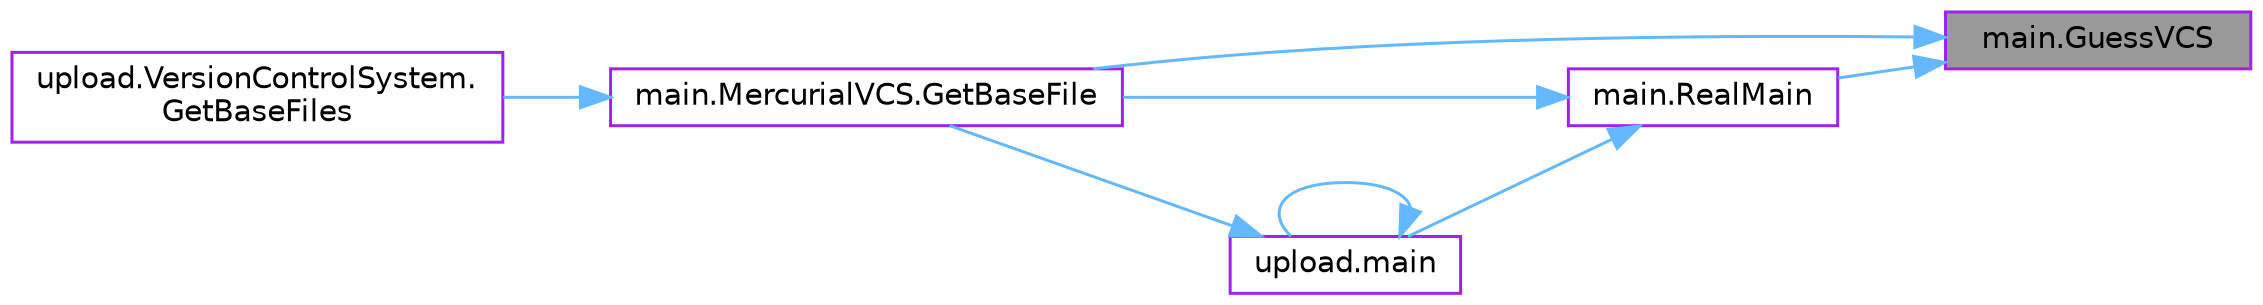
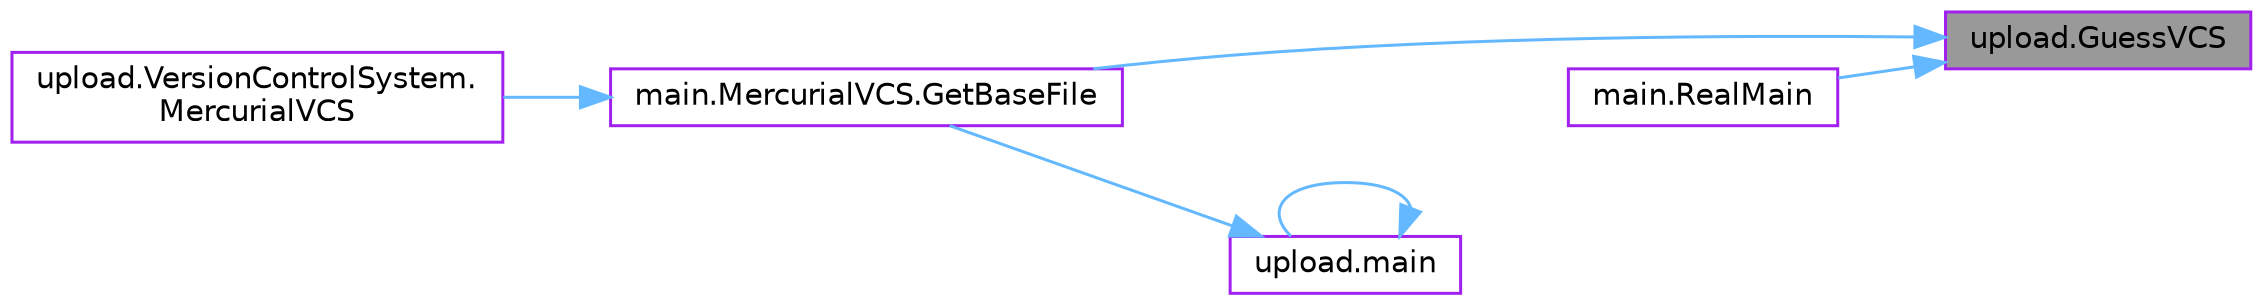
(2098, 40) -> (2098, 40)
(257, 97) -> (257, 97)
(1330, 97) -> none
(1510, 188) -> none
